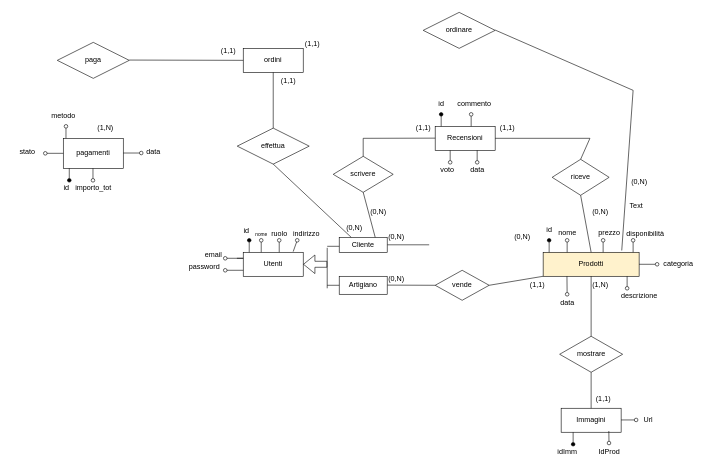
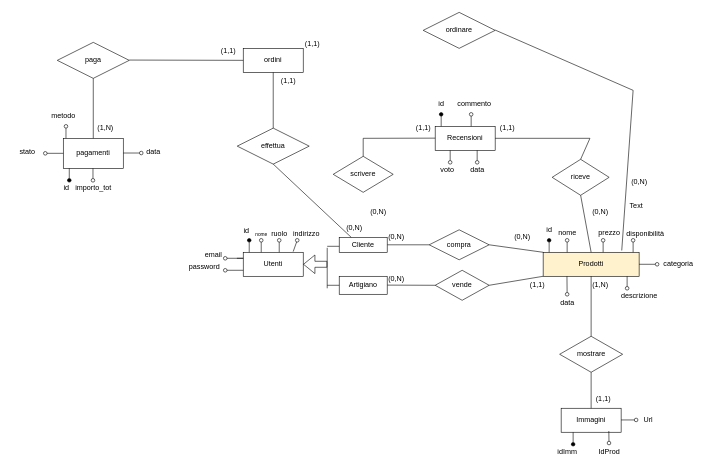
none -> (93, 108)
(369, 215) -> none
none -> (459, 245)
none -> (516, 249)
